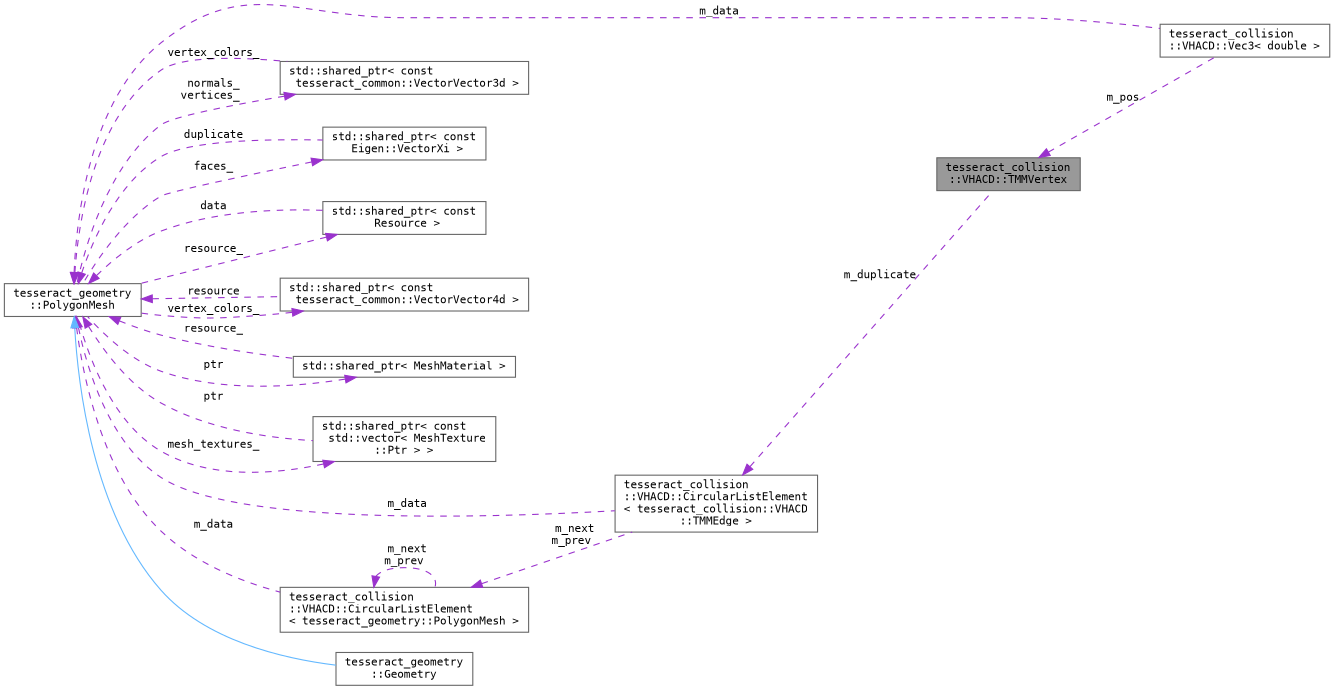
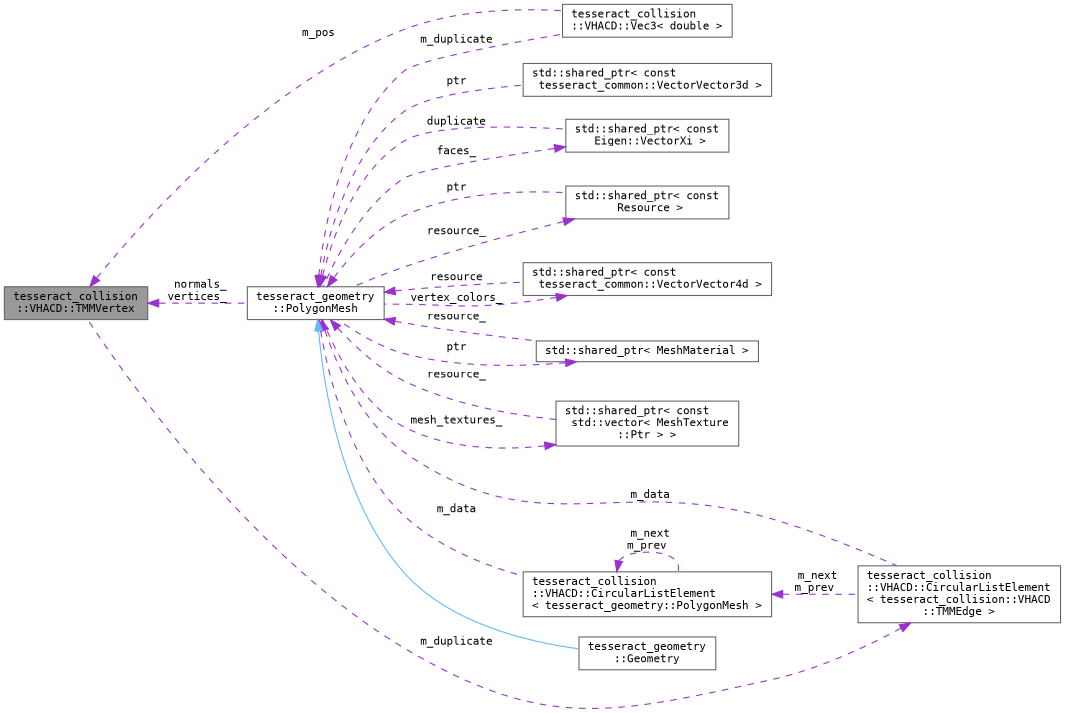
(716, 12) -> (454, 40)
(211, 53) -> (454, 82)
(141, 144) -> (203, 303)
(211, 206) -> (454, 188)
(211, 397) -> (454, 375)
